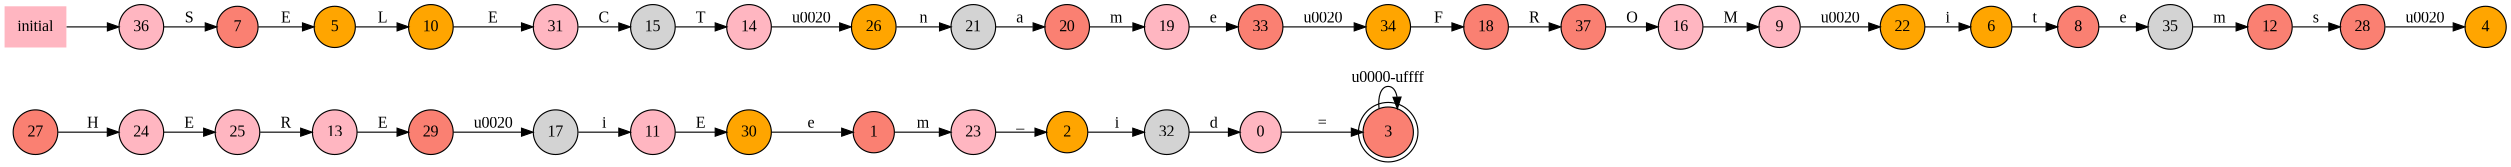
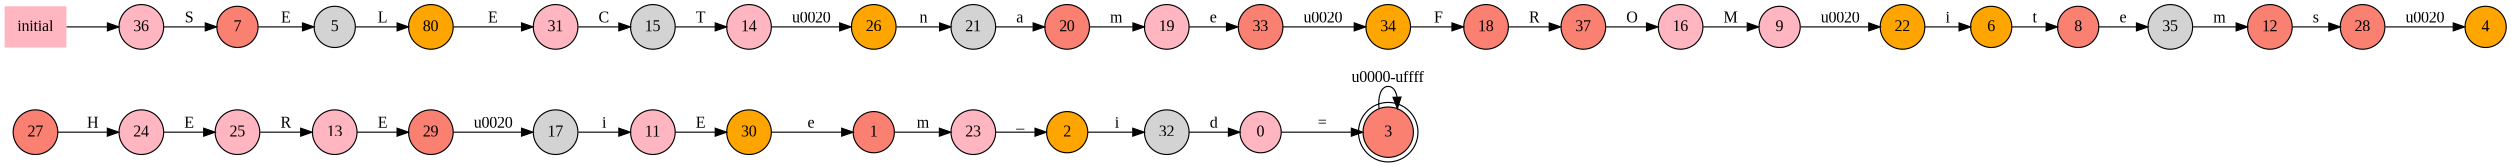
(335, 27) -> (335, 27)
(431, 27) -> (431, 27)
